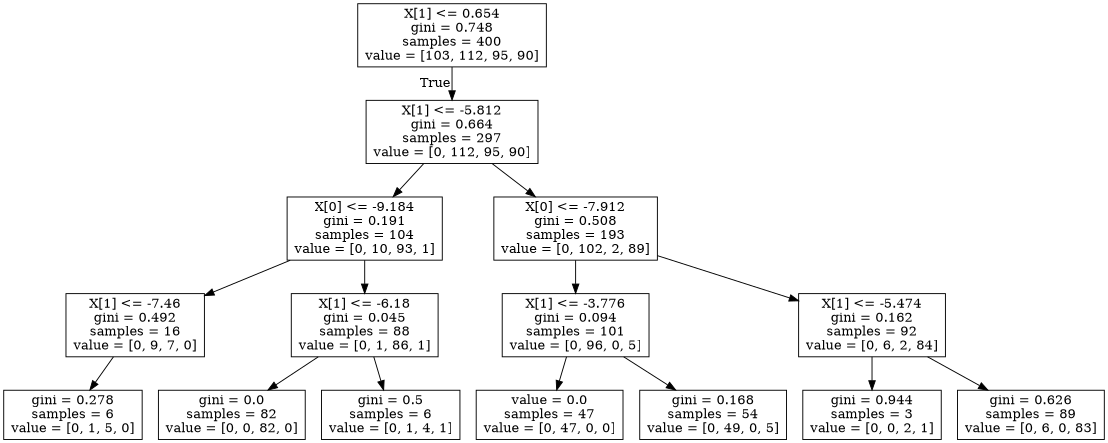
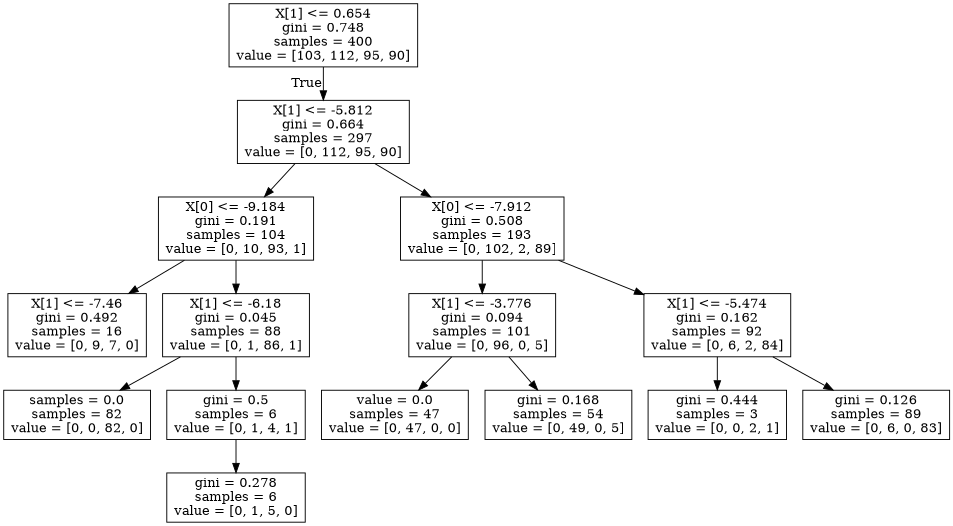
(104, 370) -> (236, 451)
(232, 415) -> (77, 415)
(872, 415) -> (717, 415)
(1031, 415) -> (876, 415)
